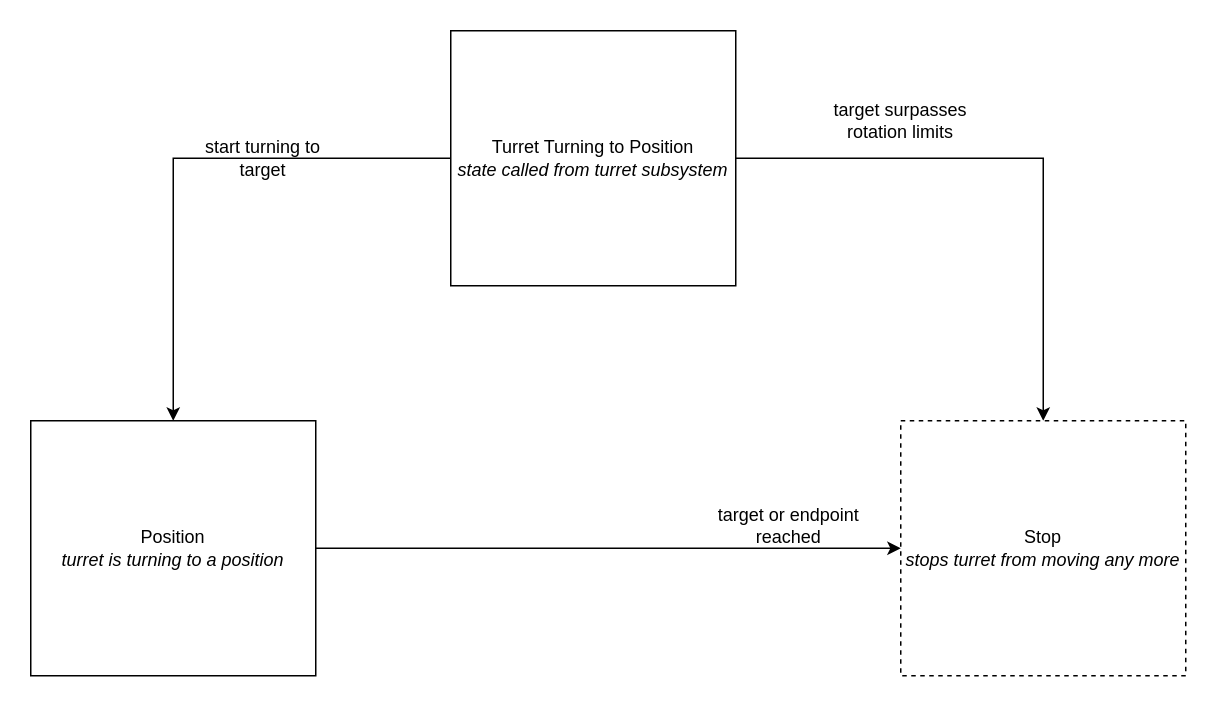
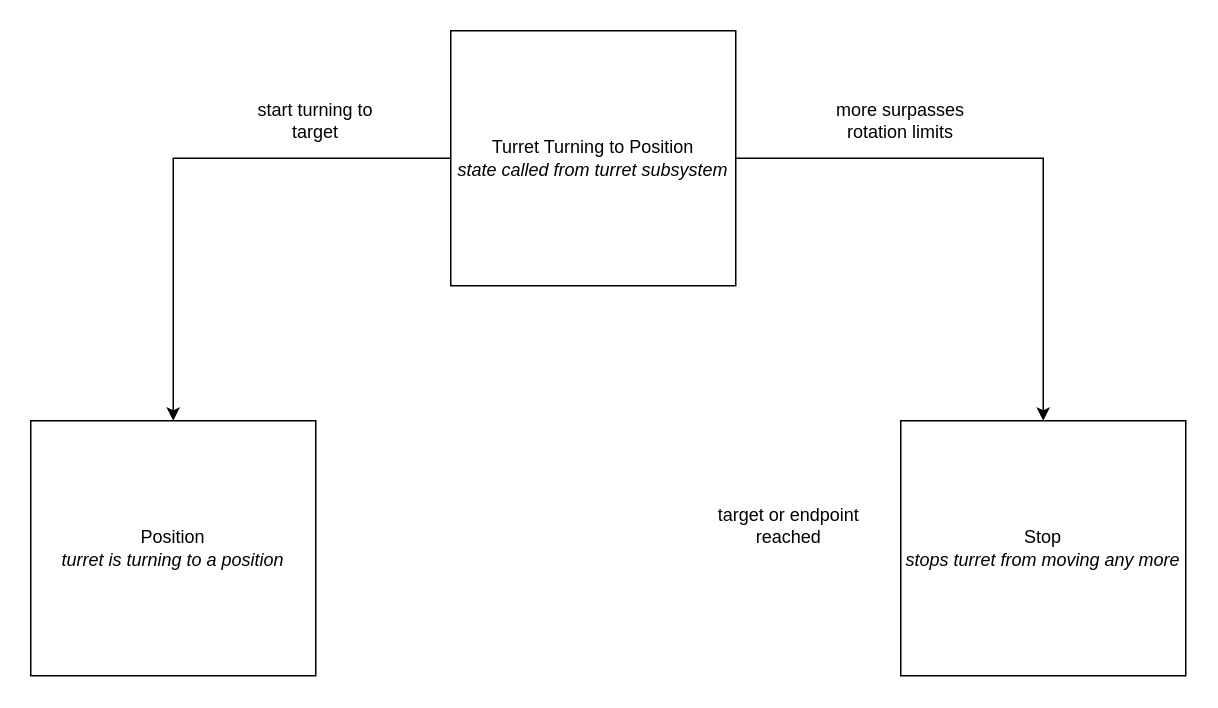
(901, 121) -> (901, 121)
(263, 158) -> (316, 121)
(603, 548) -> none
(1043, 548) -> (1043, 548)
